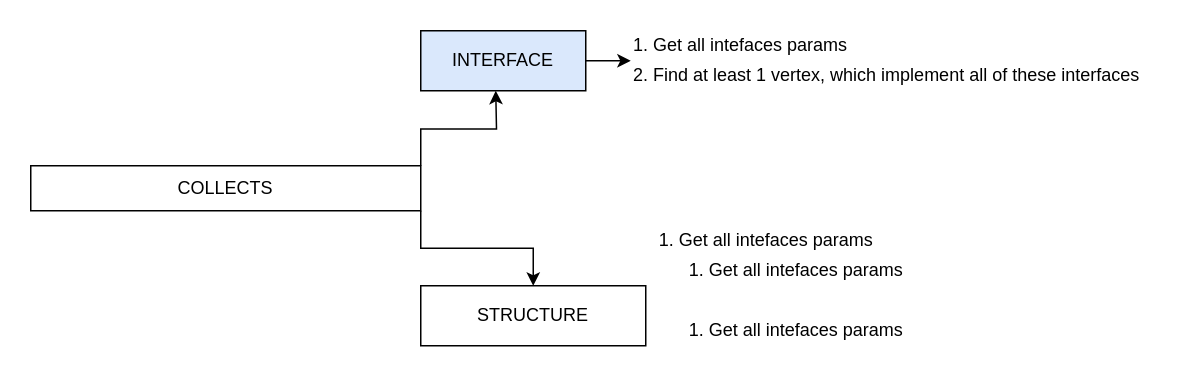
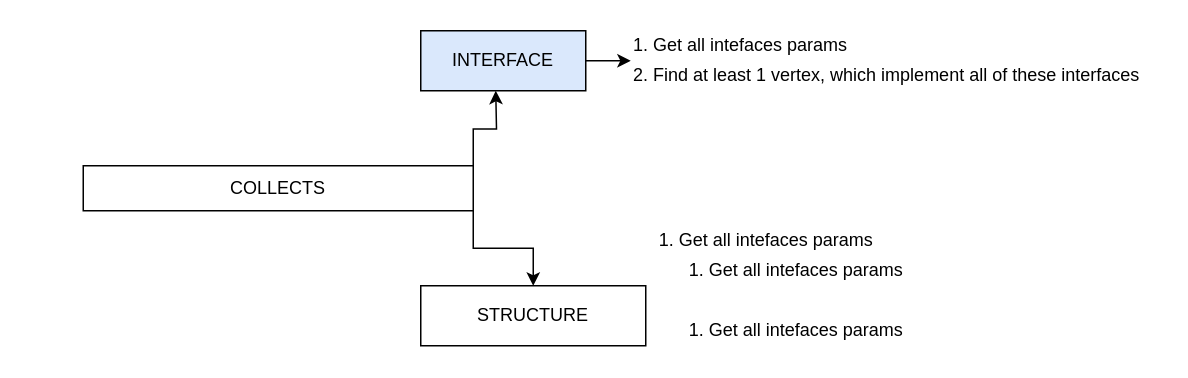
(226, 188) -> (278, 188)
